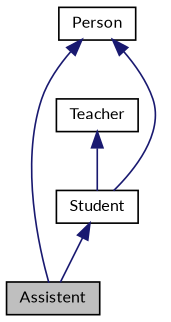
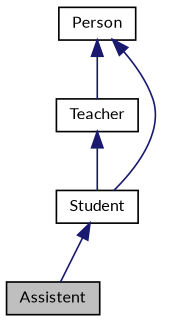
(32, 163) -> (97, 78)
